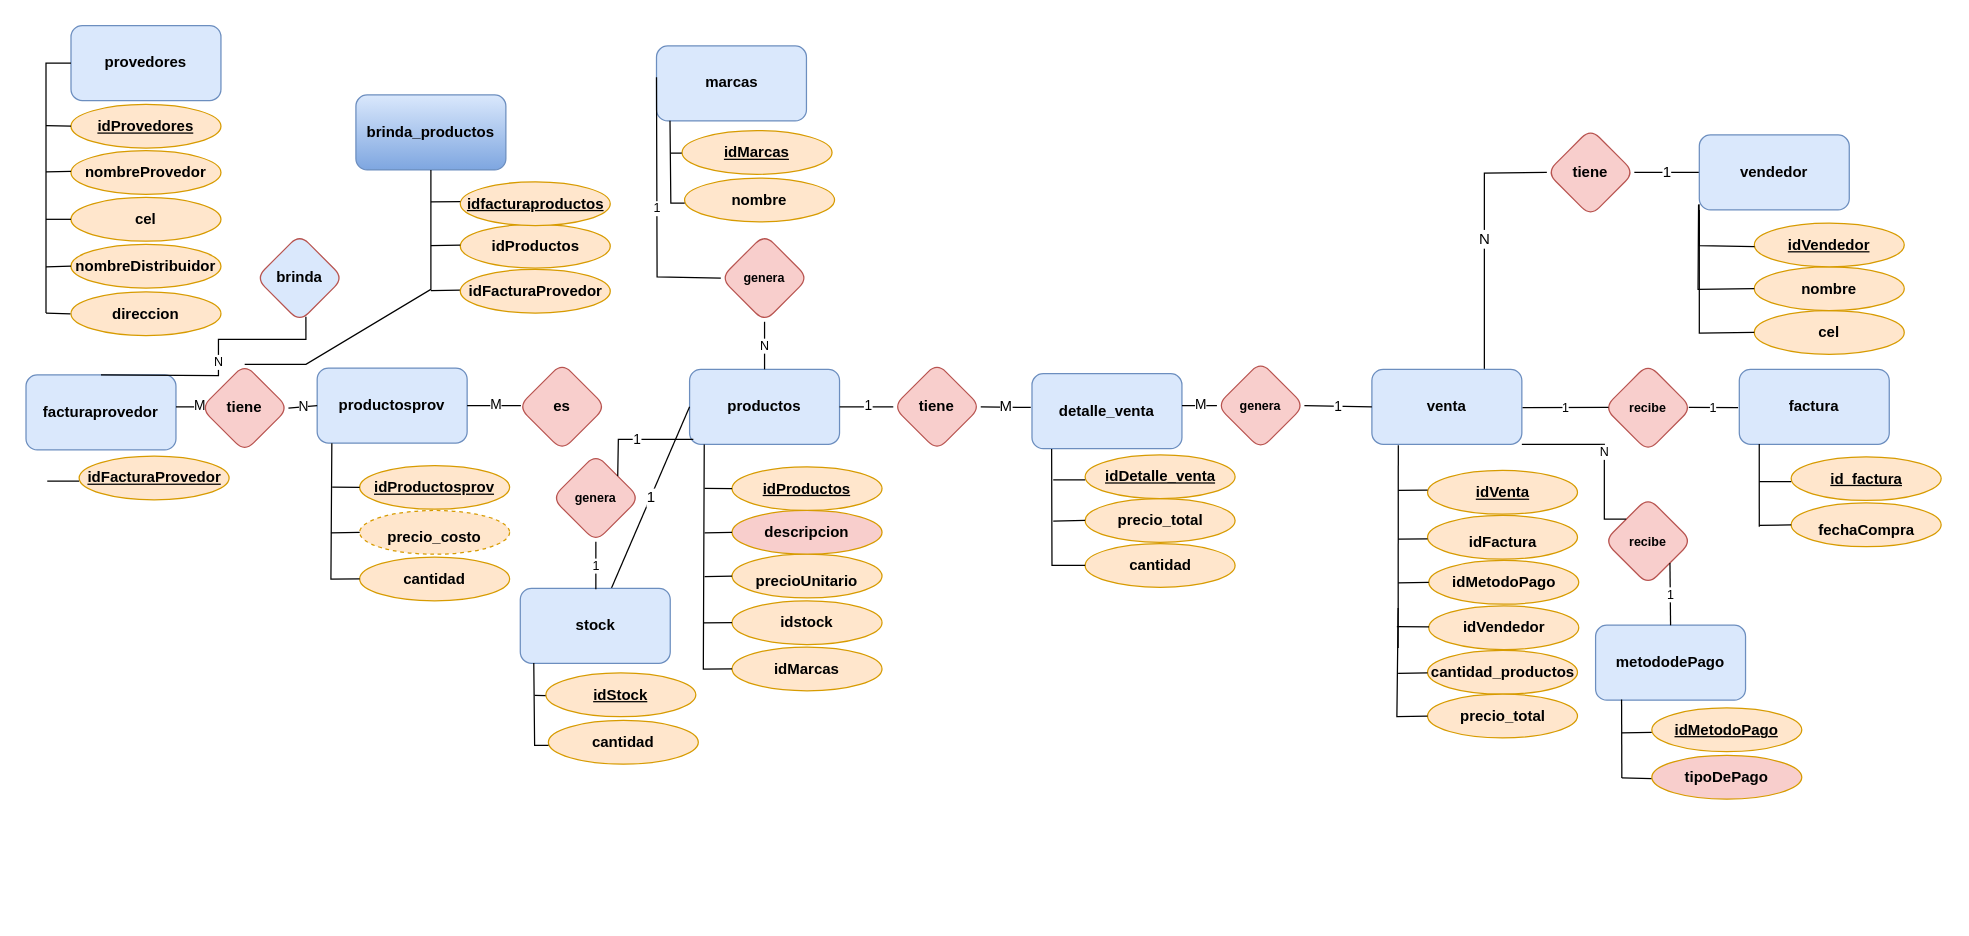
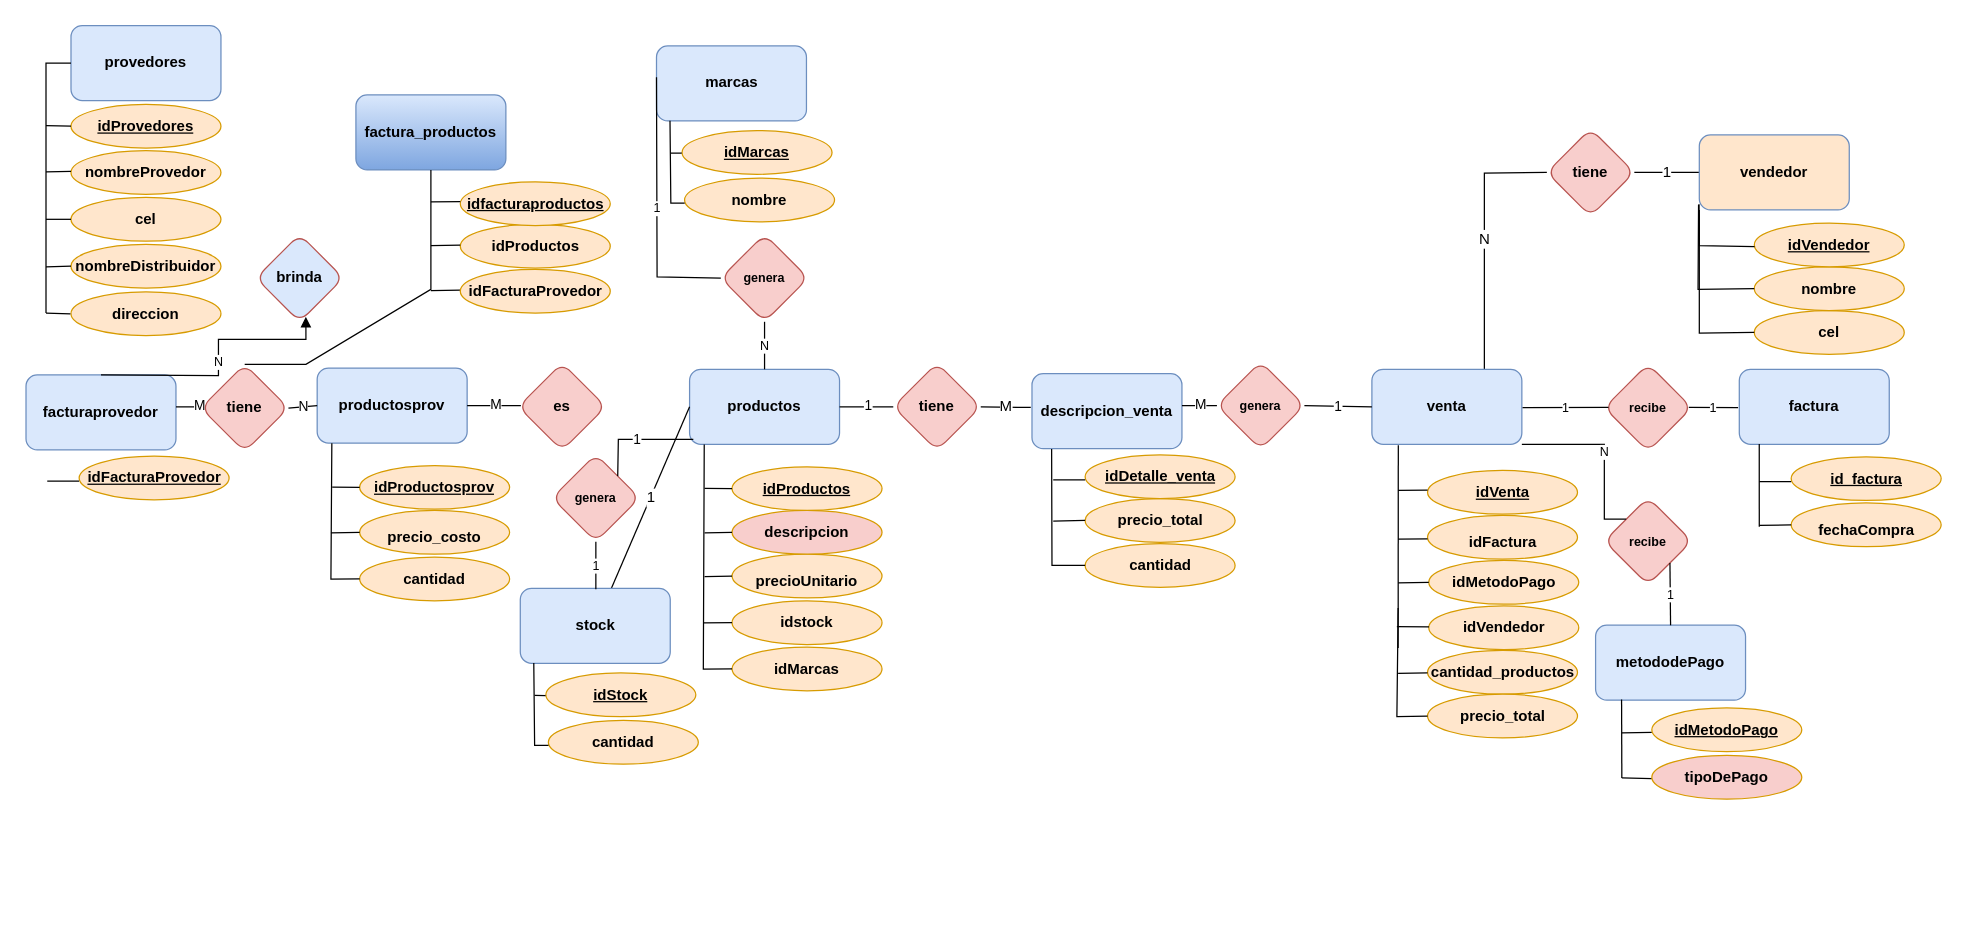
(431, 133) -> (431, 133)
(1774, 173) -> (1774, 173)
(306, 324) -> (306, 328)
(1107, 412) -> (1107, 412)
(434, 533) -> (434, 533)
